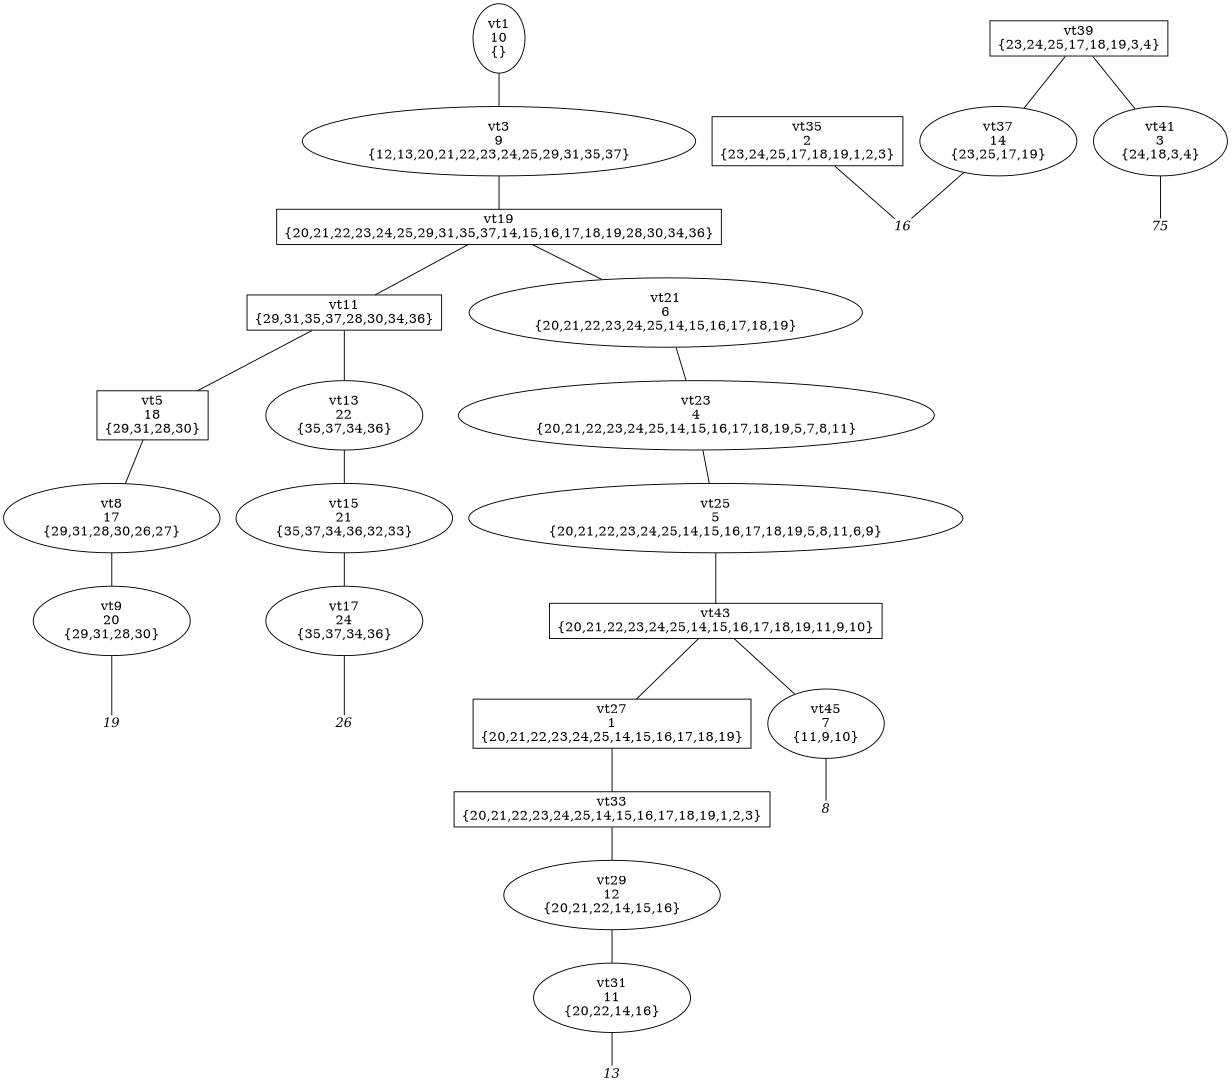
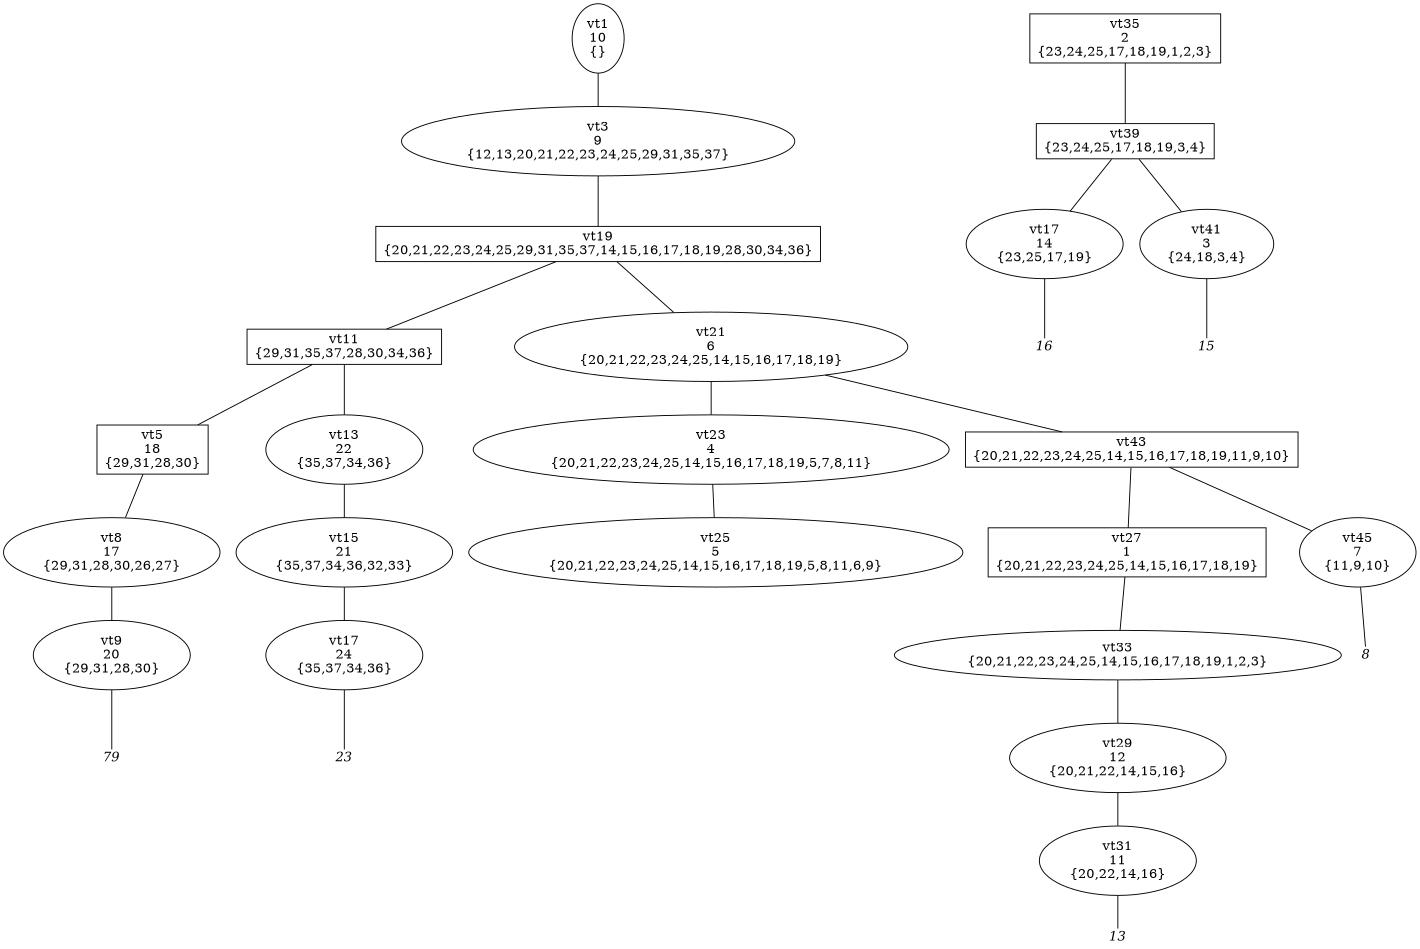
(998, 141) -> (1045, 244)
(865, 192) -> (1125, 93)
(1160, 227) -> (1207, 347)
(716, 578) -> (944, 404)
(112, 724) -> (112, 758)
(344, 724) -> (344, 758)
(612, 809) -> (1118, 655)
